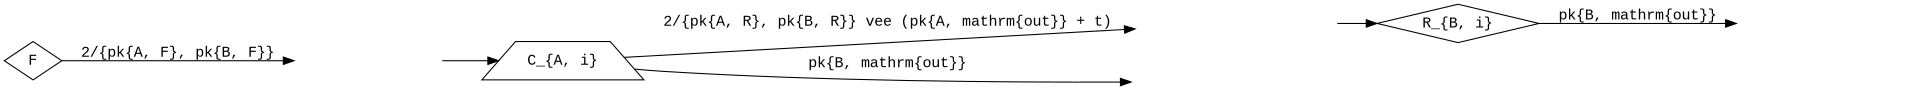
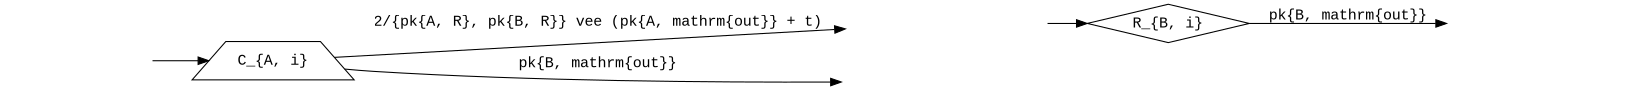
(33, 61) -> none
